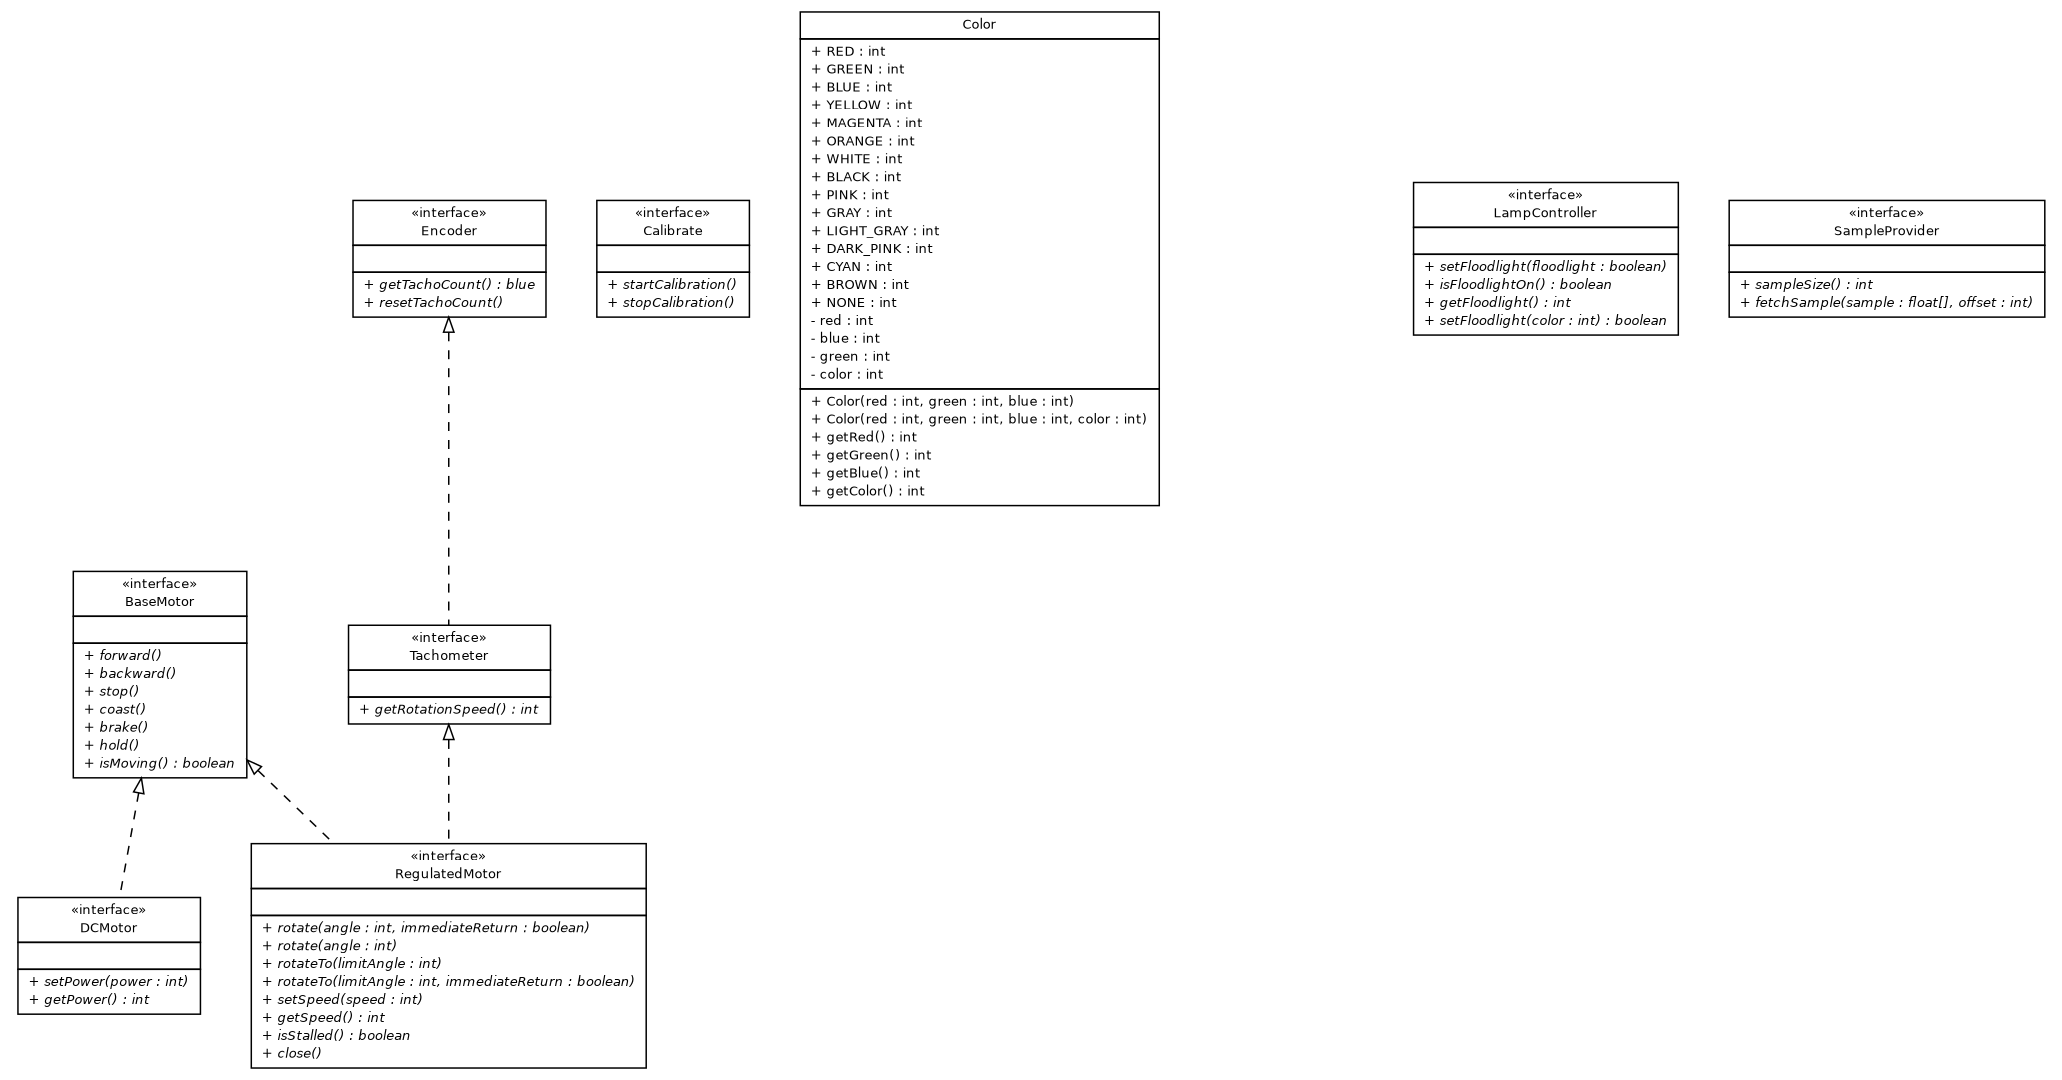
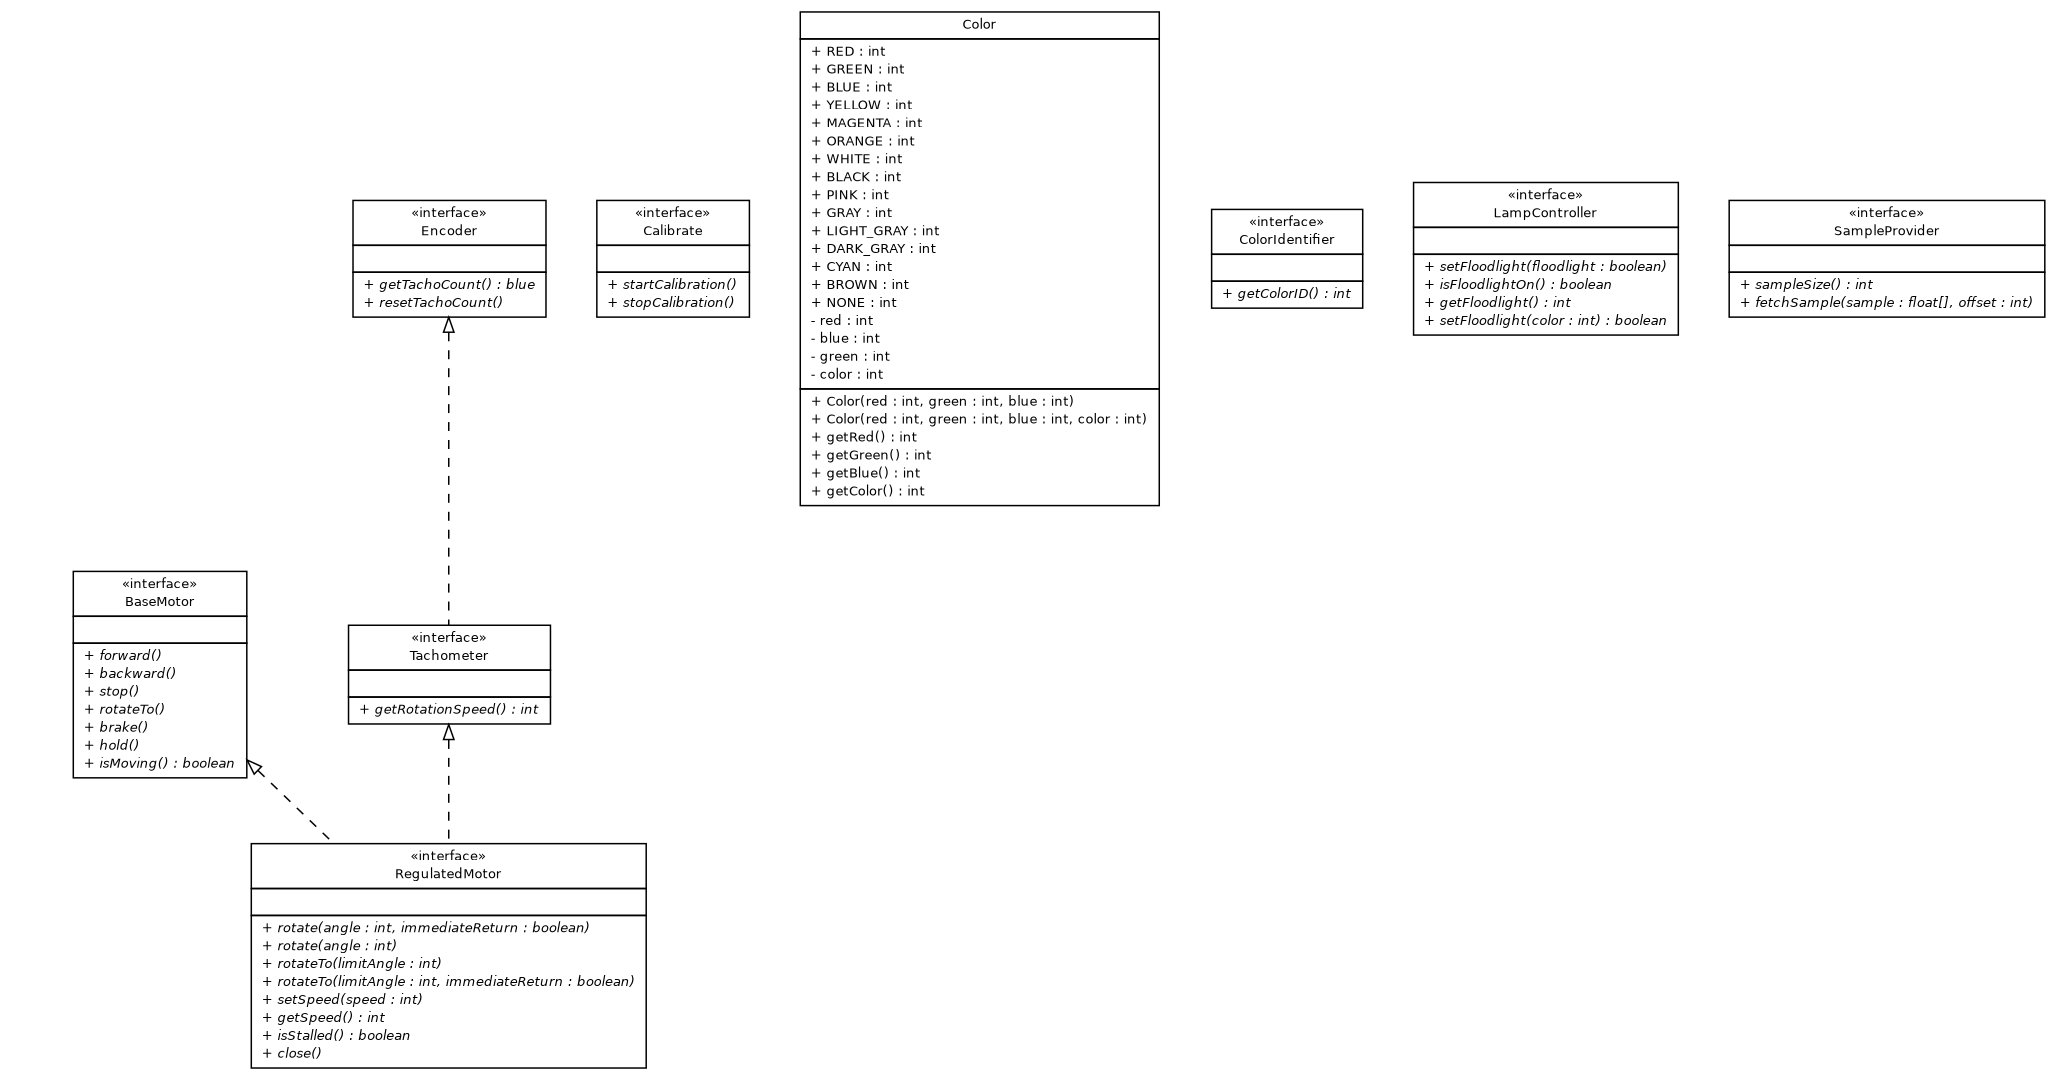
(872, 249) -> (874, 249)
none -> (1286, 259)
(116, 710) -> (125, 710)
(109, 956) -> none
